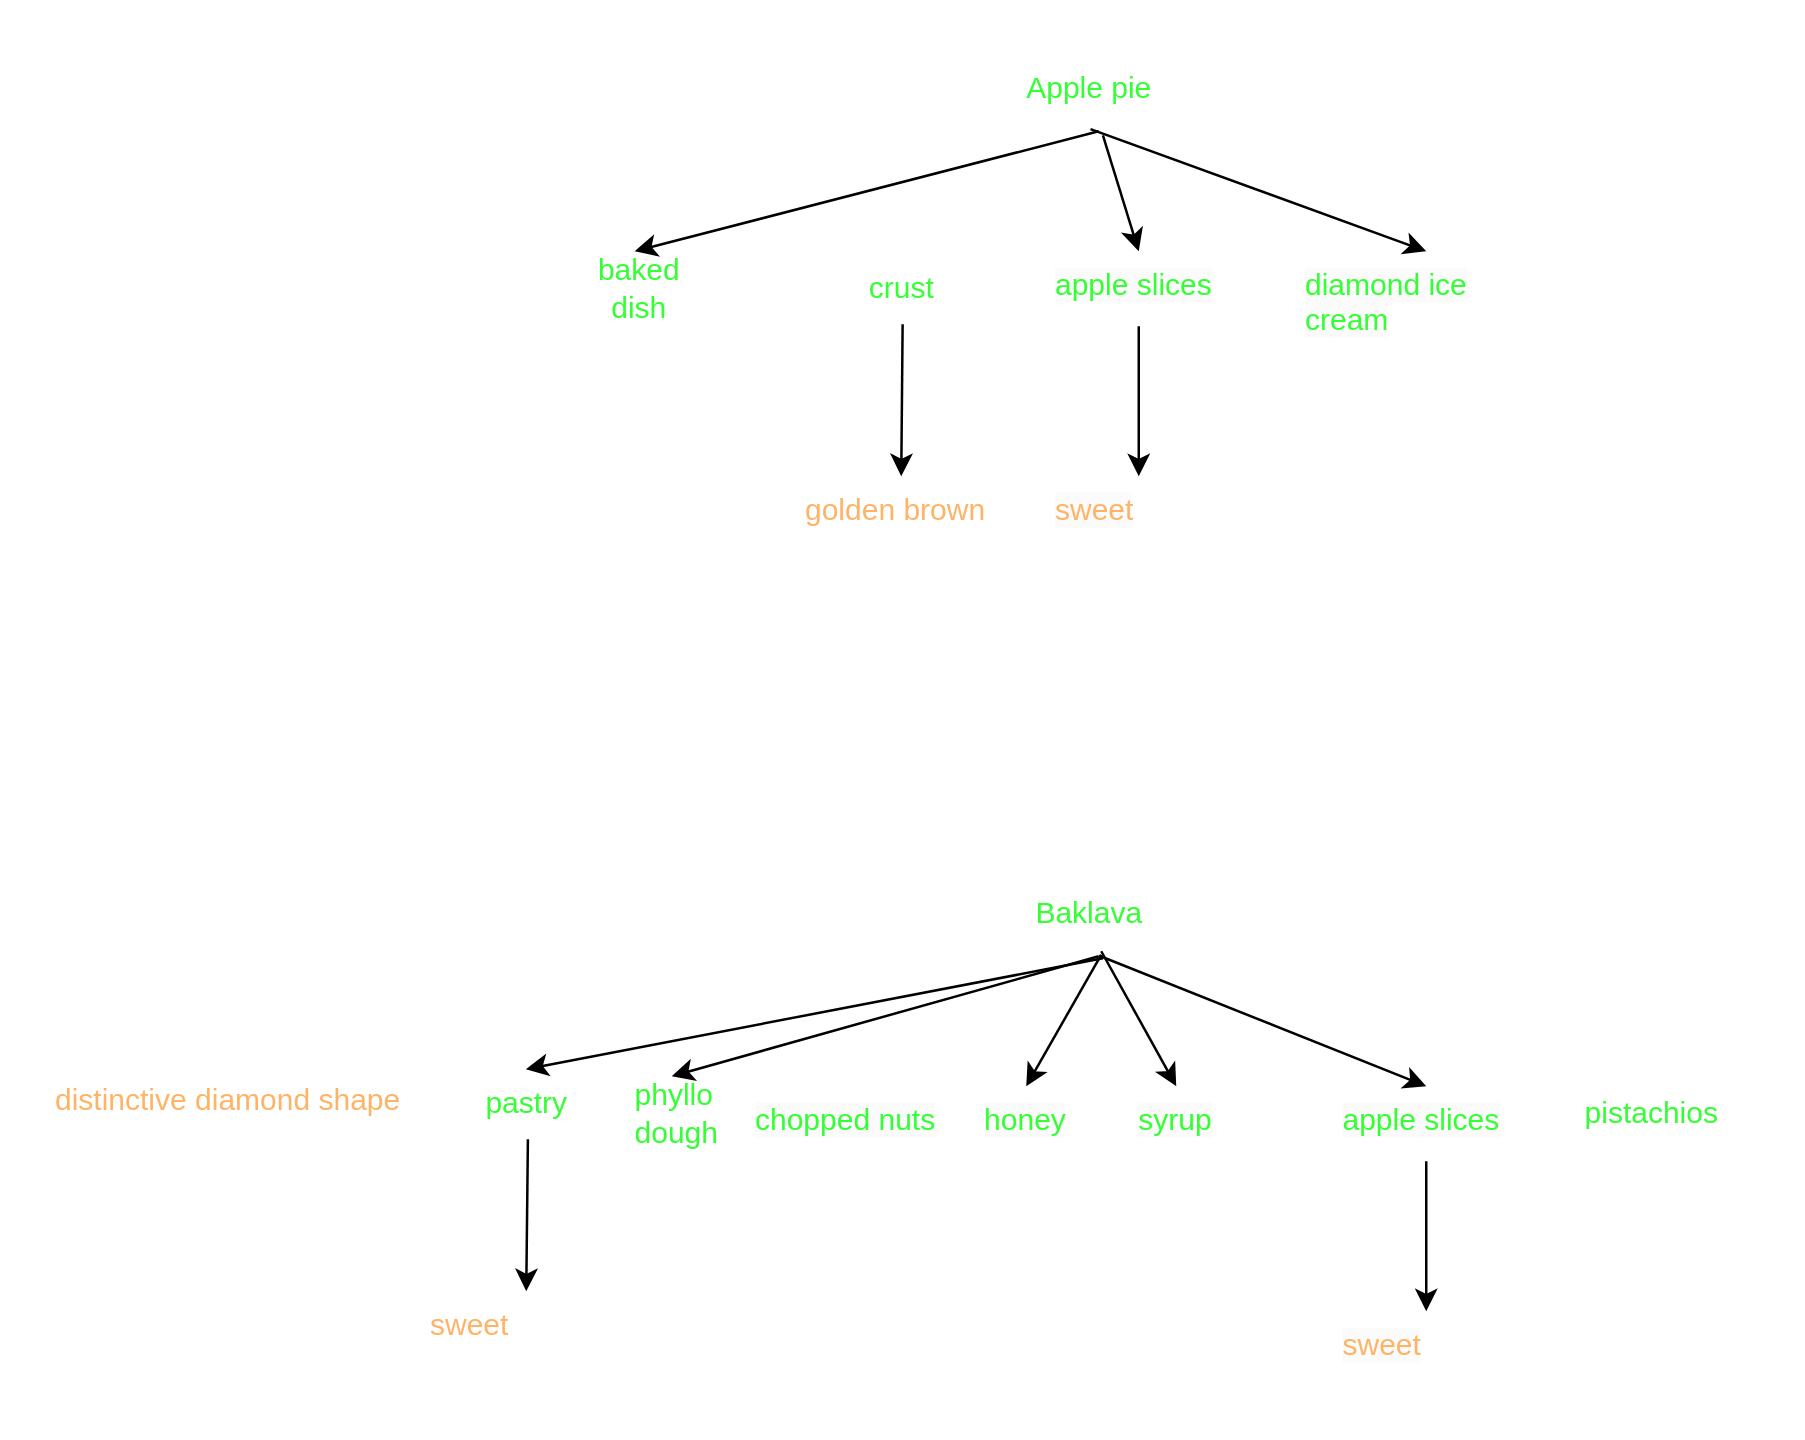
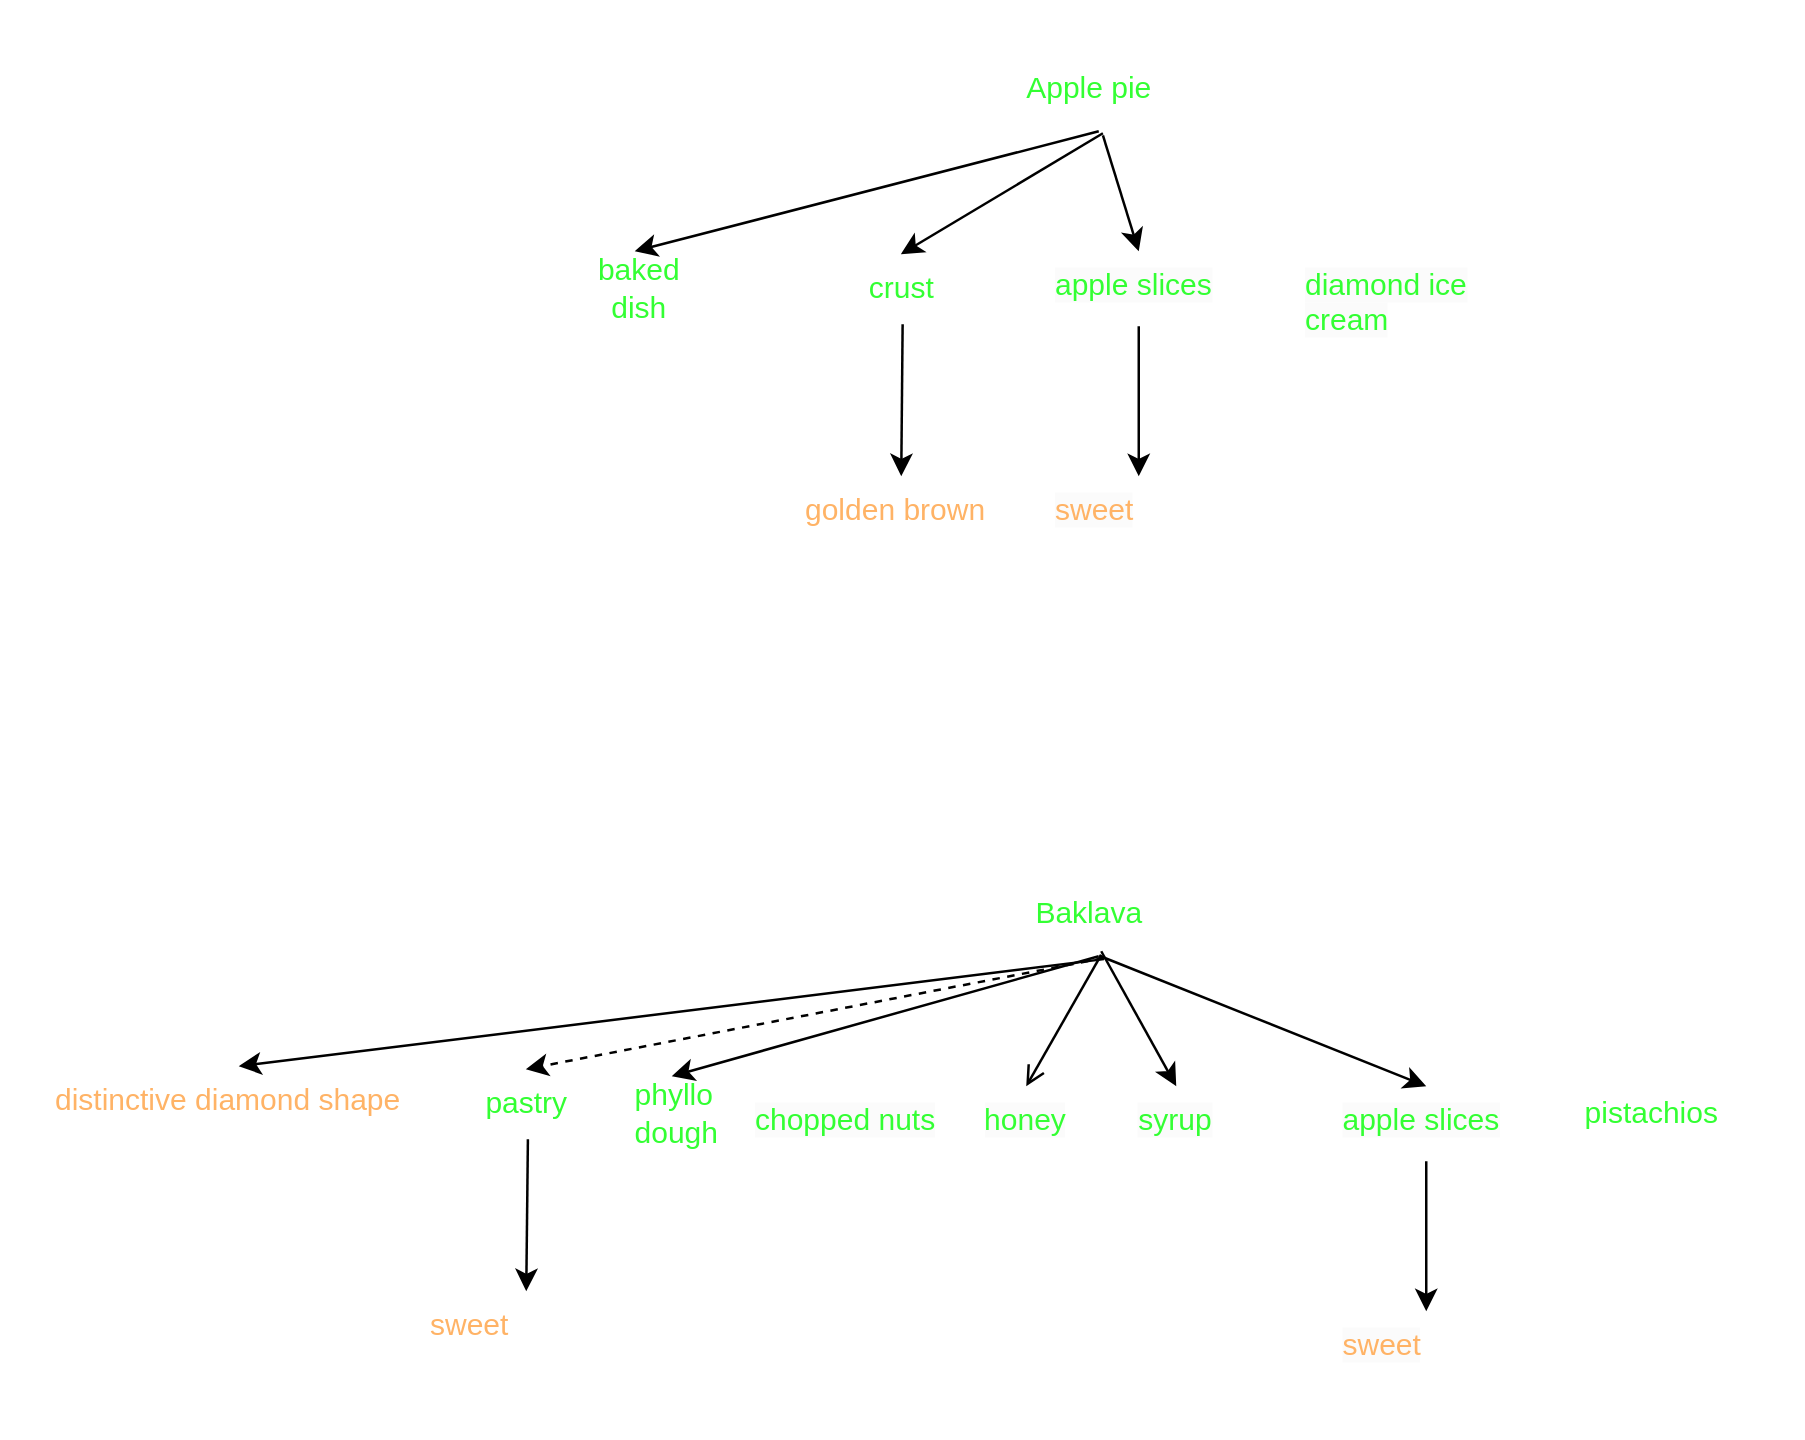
(1257, 190) -> none
none -> (1006, 191)
none -> (638, 1017)
(778, 1021) -> (778, 1021)
(1035, 1071) -> (1033, 1074)
